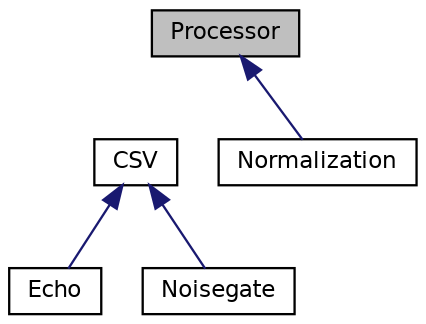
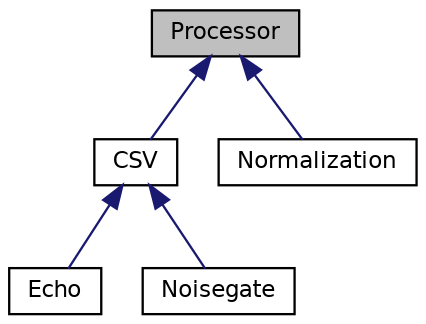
none -> (174, 107)
